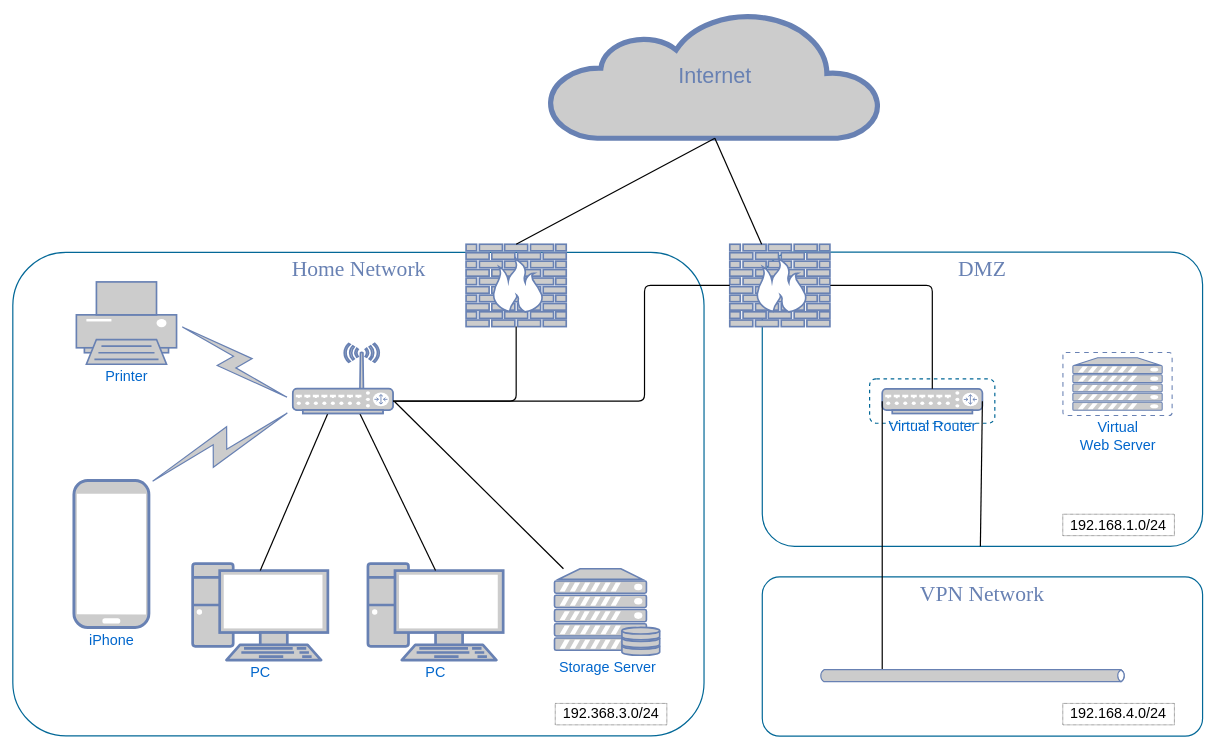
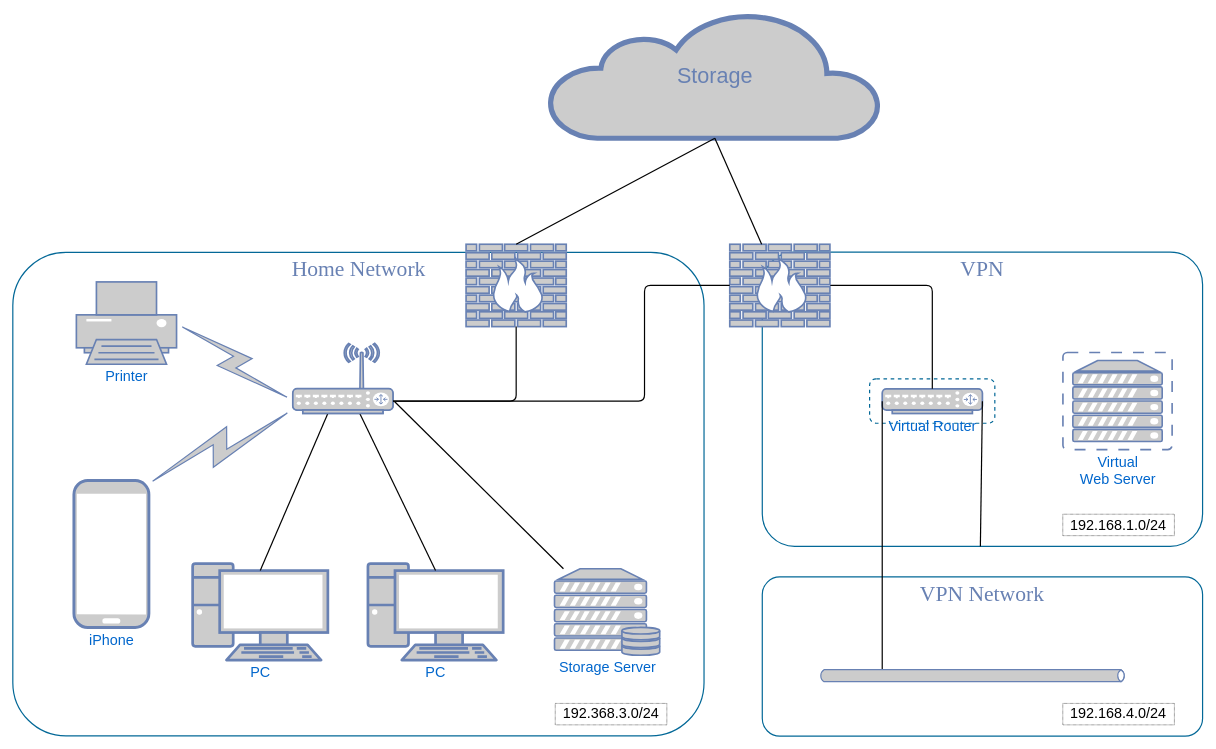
(715, 75) -> (715, 75)
(983, 269) -> (983, 269)
(1118, 384) -> (1118, 401)
